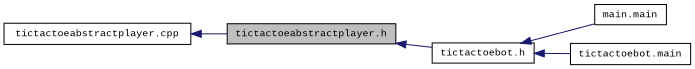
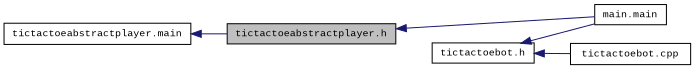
(97, 34) -> (97, 34)
(419, 46) -> (500, 22)
(631, 54) -> (631, 54)
